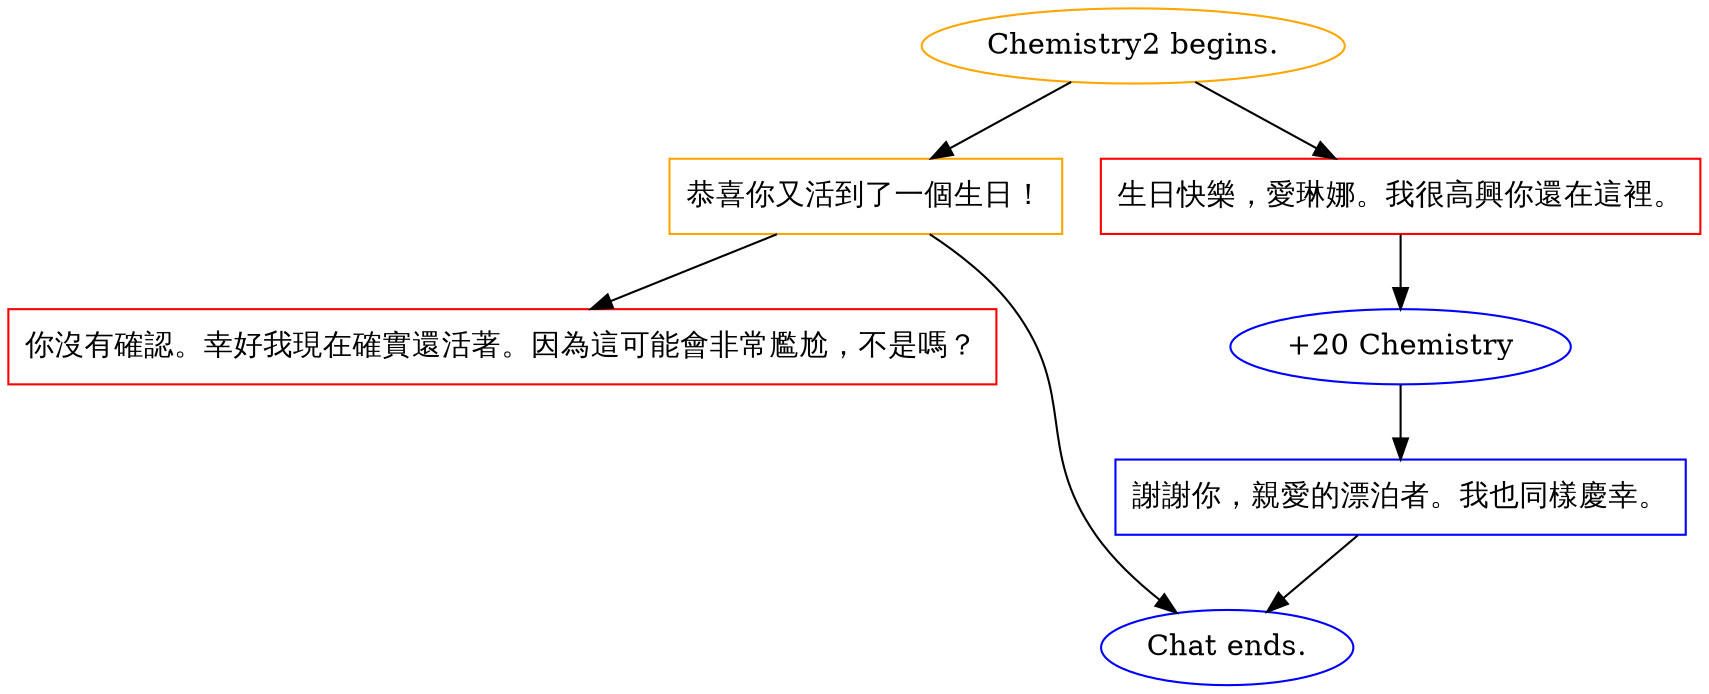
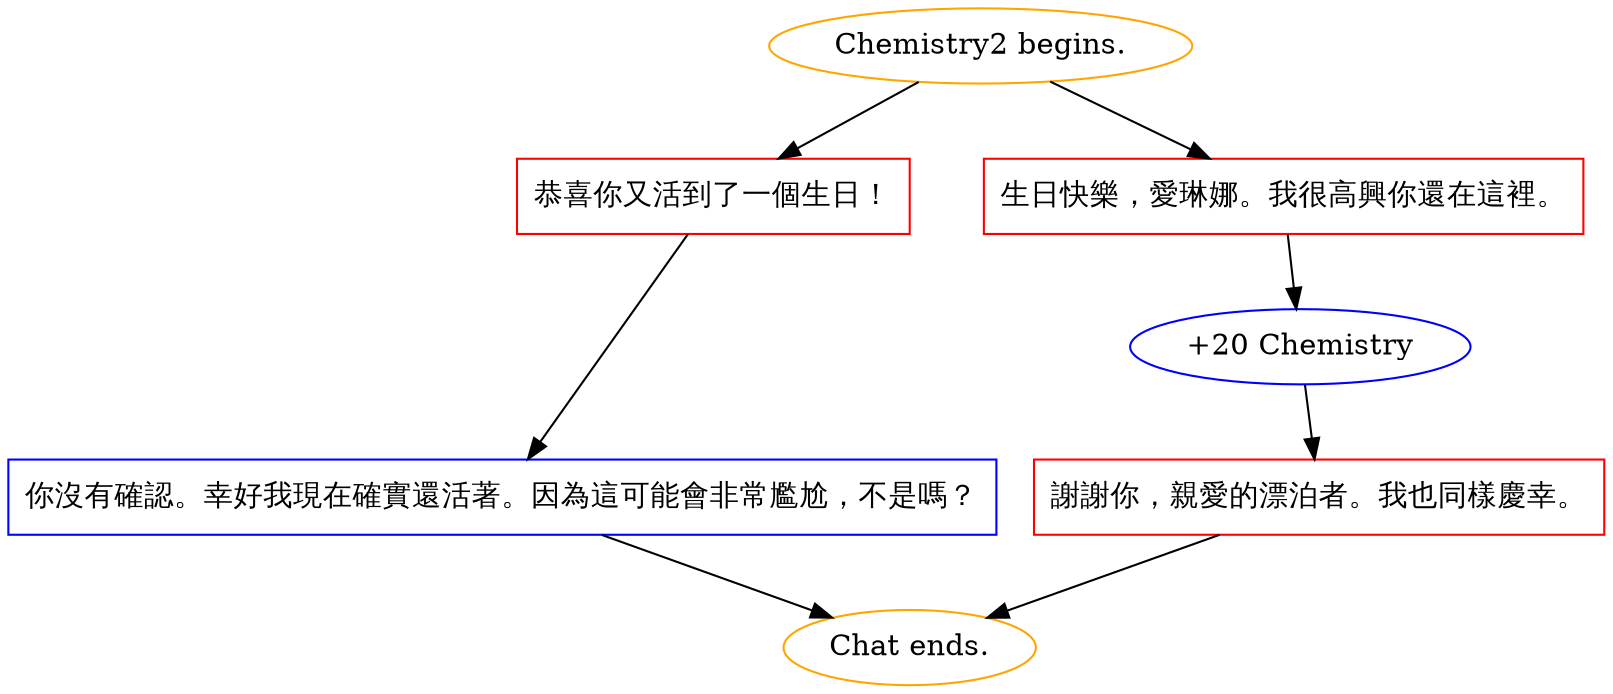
(866, 196) -> (713, 196)
(502, 347) -> (502, 497)
(1054, 411) -> (707, 573)
(1401, 497) -> (1319, 497)
(1227, 648) -> (910, 648)
